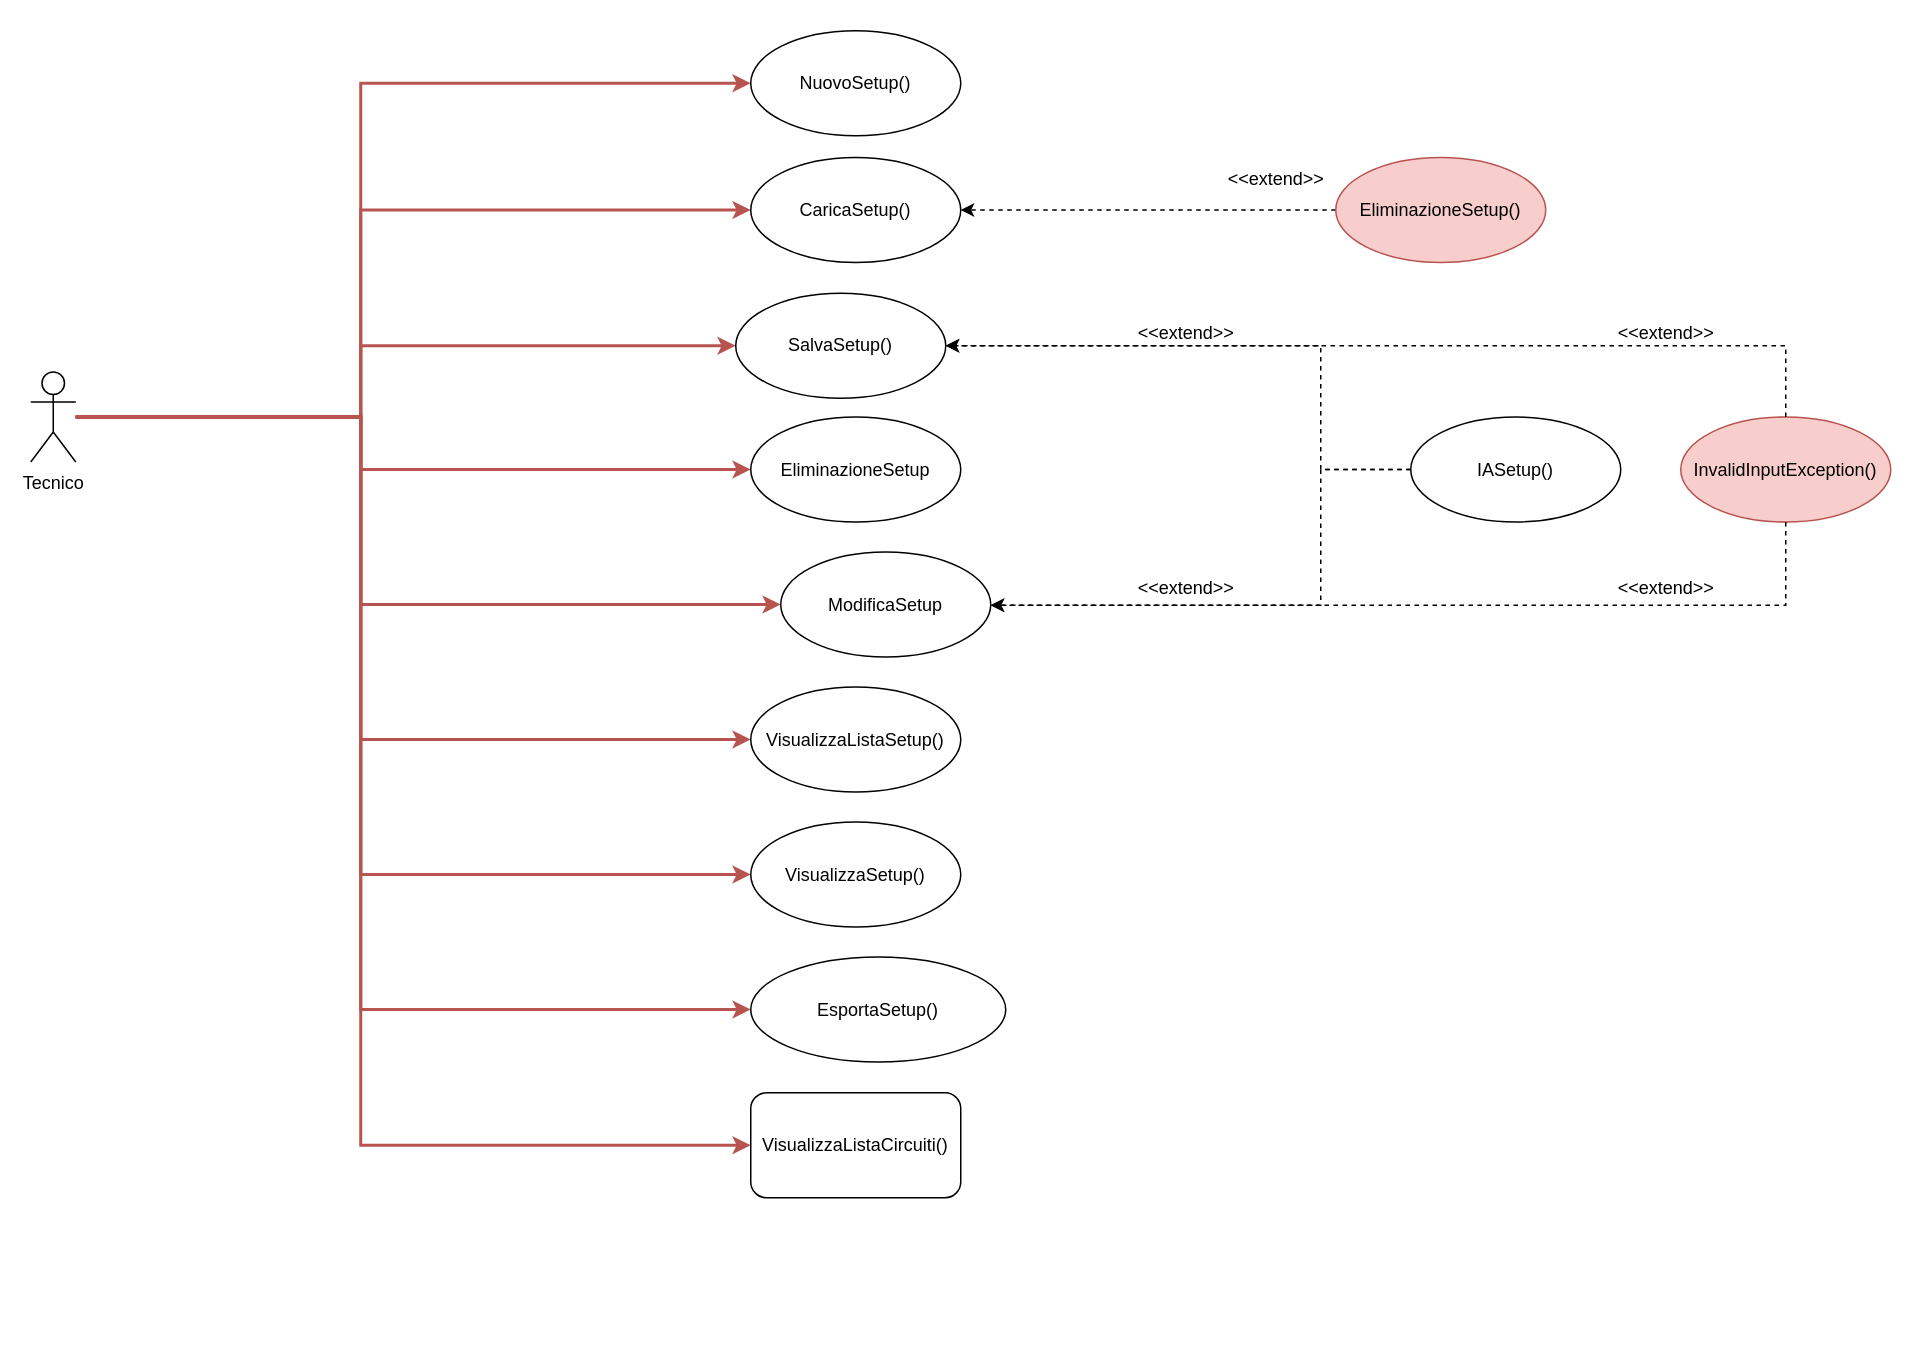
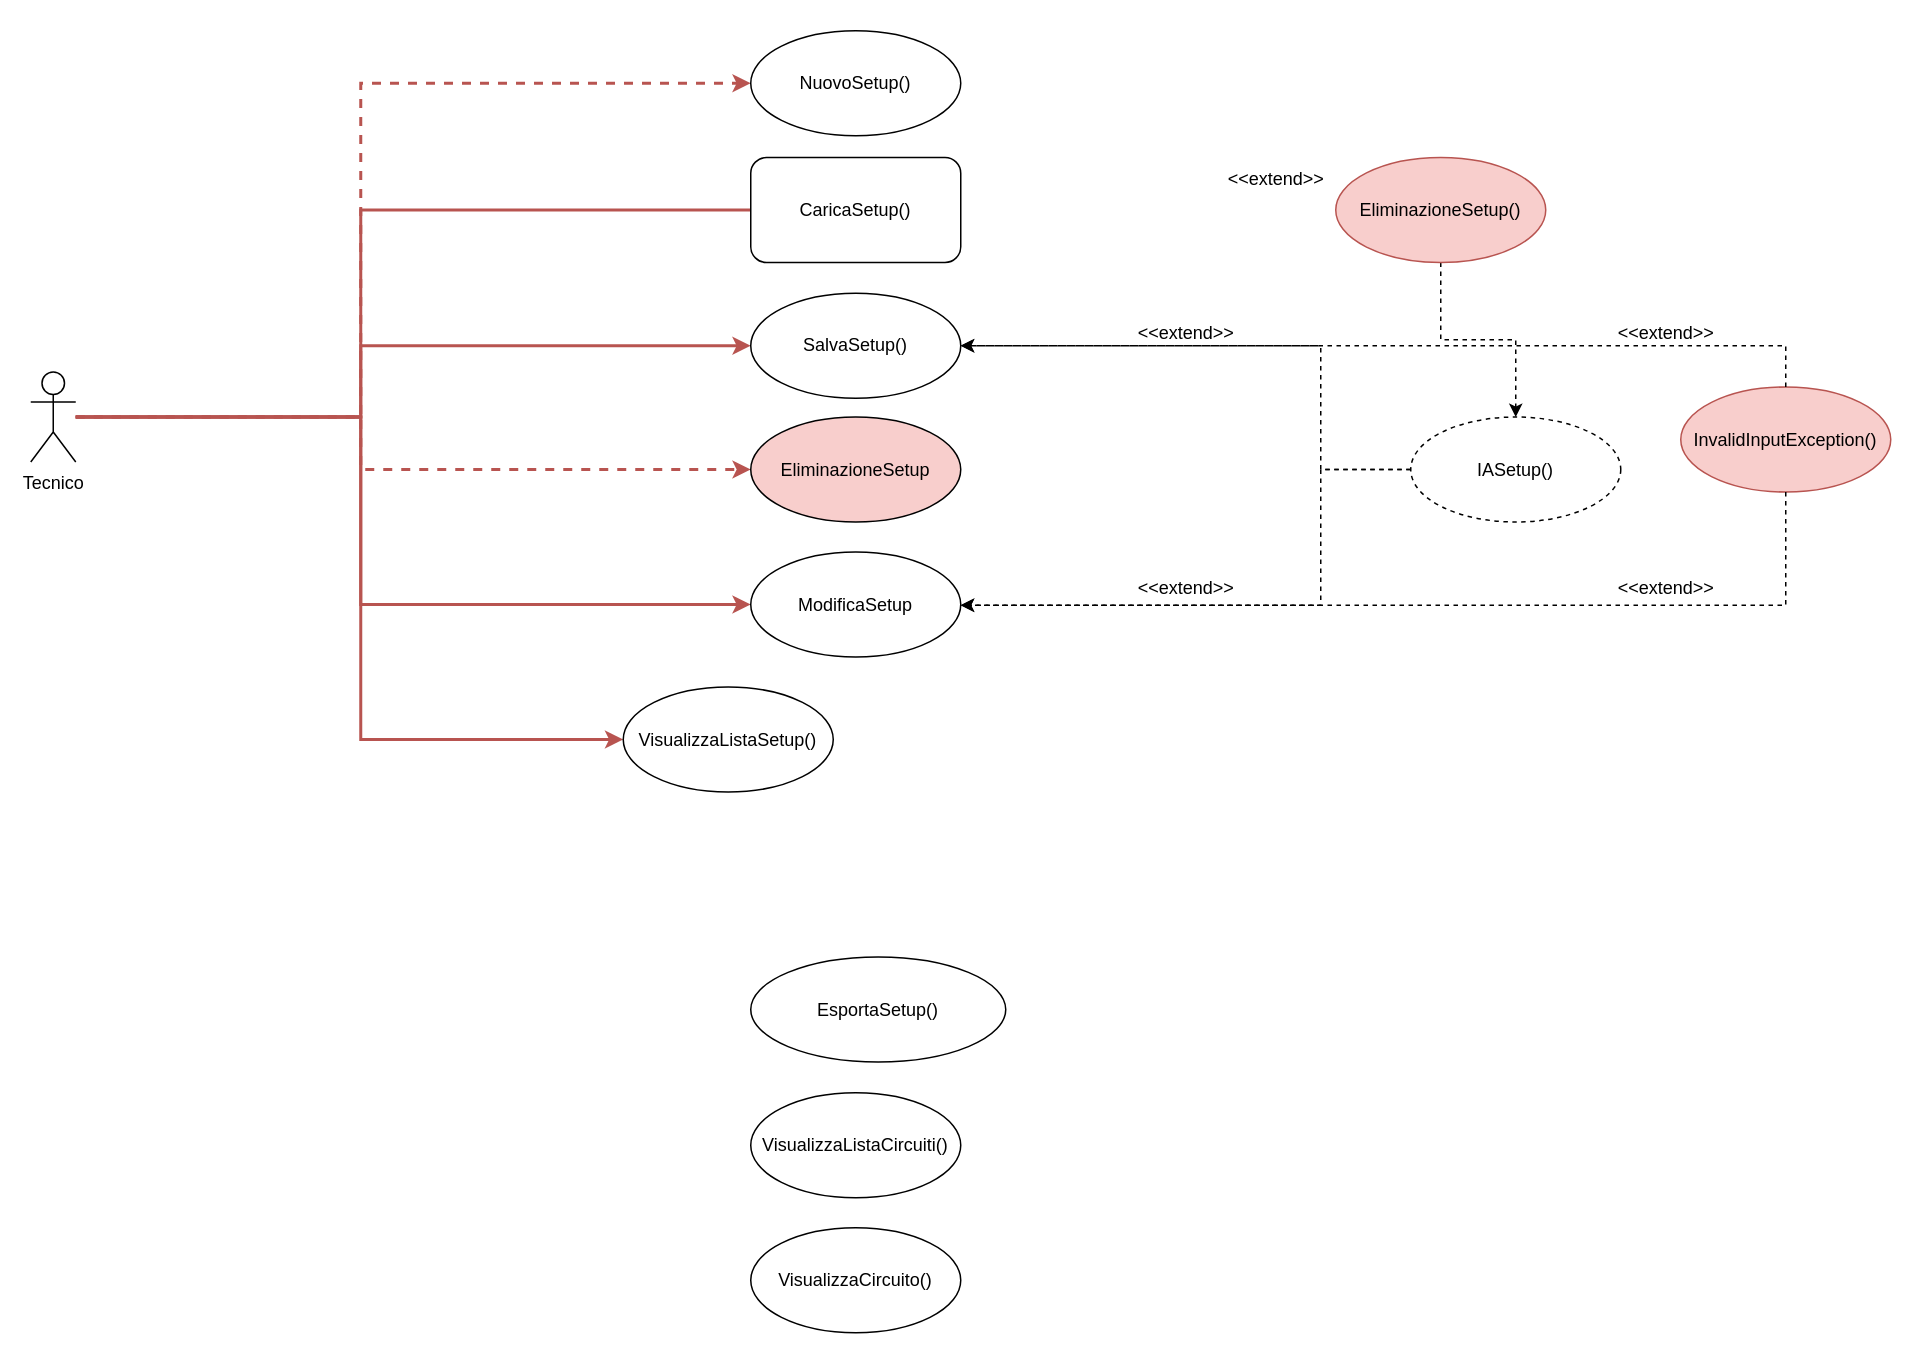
(487, 83) -> (487, 83)
(735, 210) -> (740, 210)
(856, 210) -> (856, 210)
(1154, 210) -> (1473, 340)
(841, 346) -> (856, 346)
(552, 470) -> (552, 470)
(856, 470) -> (856, 470)
(1516, 470) -> (1516, 470)
(1786, 470) -> (1786, 440)
(886, 605) -> (856, 605)
(856, 740) -> (728, 740)
(550, 875) -> none
(856, 875) -> none
(550, 1010) -> none
(483, 1145) -> none
(856, 1145) -> (856, 1145)
none -> (856, 1280)
